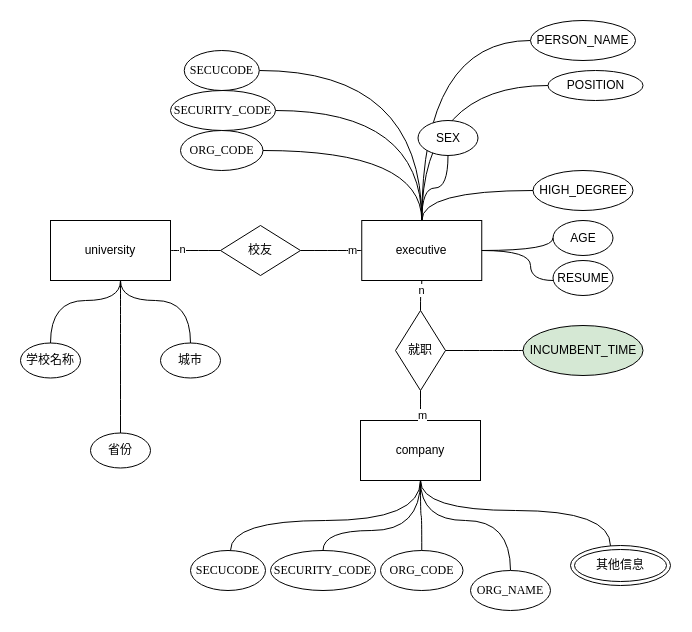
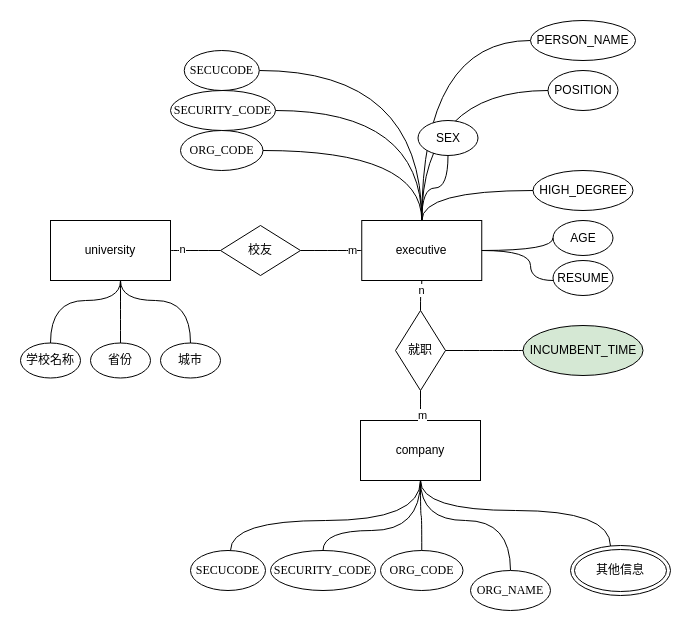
(596, 86) -> (583, 91)
(121, 451) -> (121, 361)
(621, 566) -> (621, 571)
